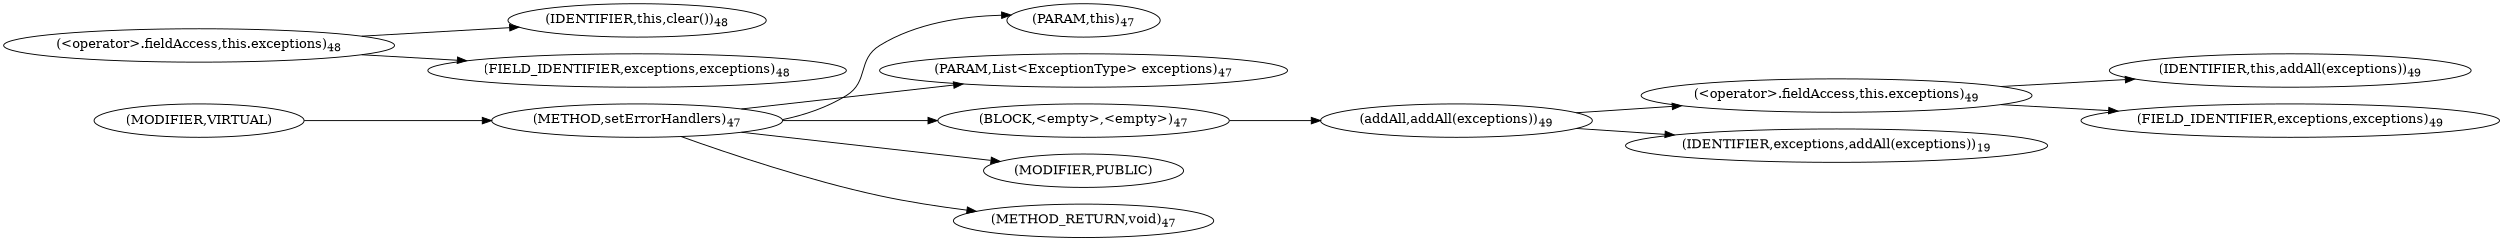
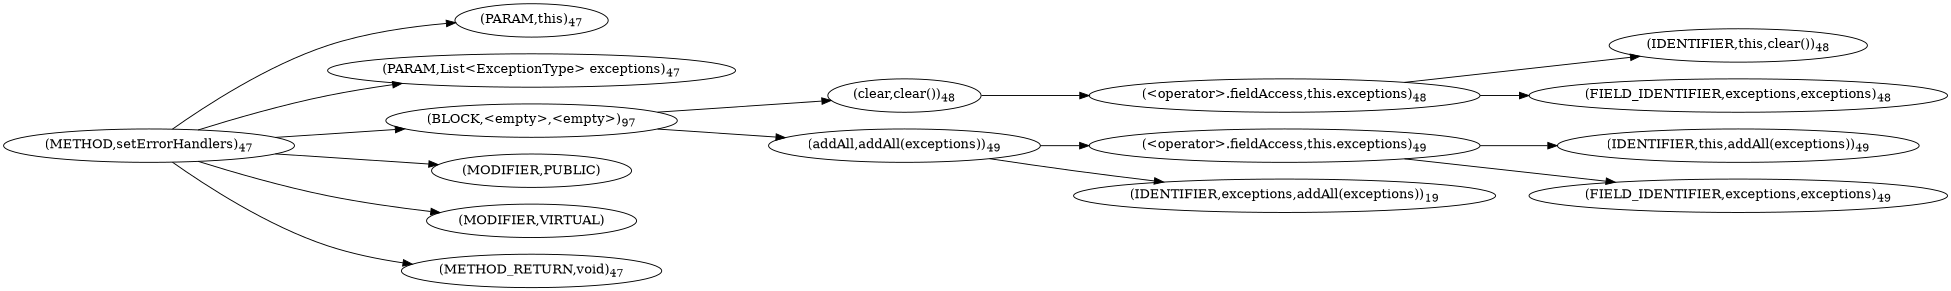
none -> (904, 96)
(1181, 119) -> (629, 119)
(393, 121) -> (313, 193)
